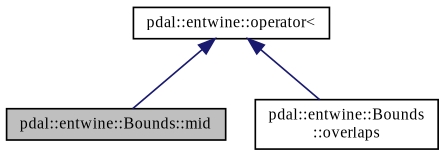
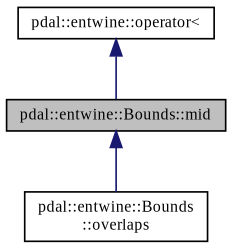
(290, 75) -> (116, 170)
